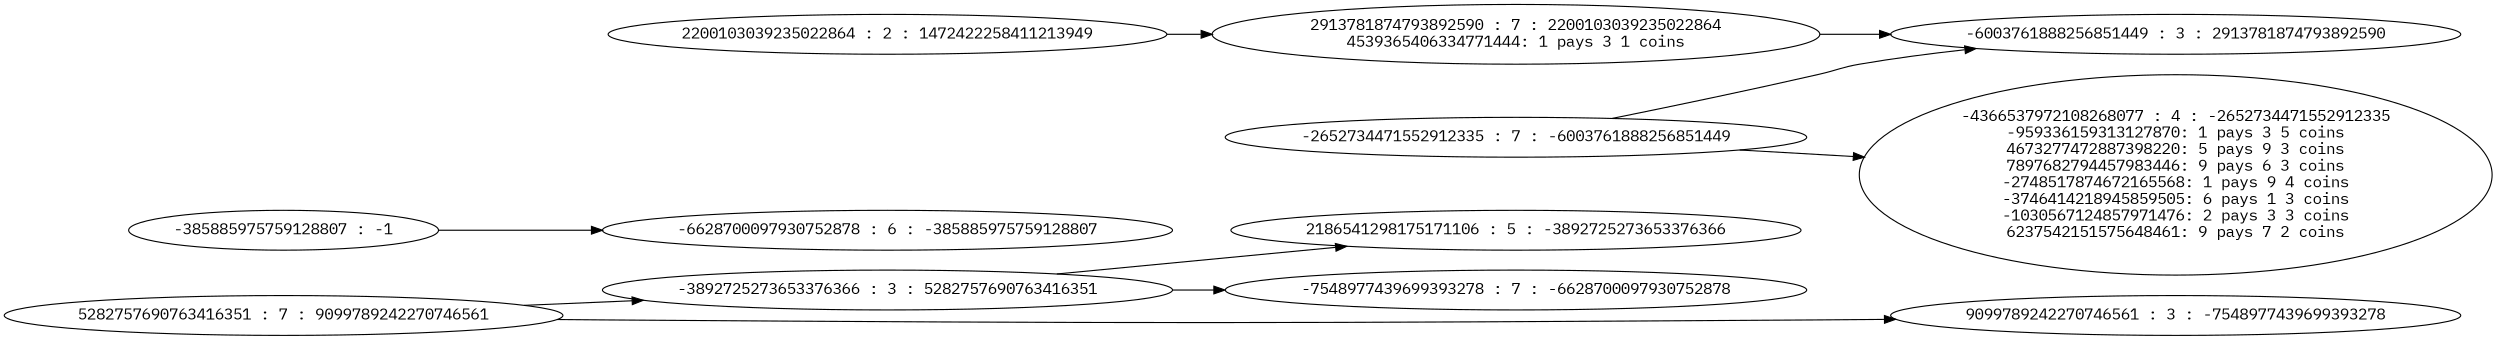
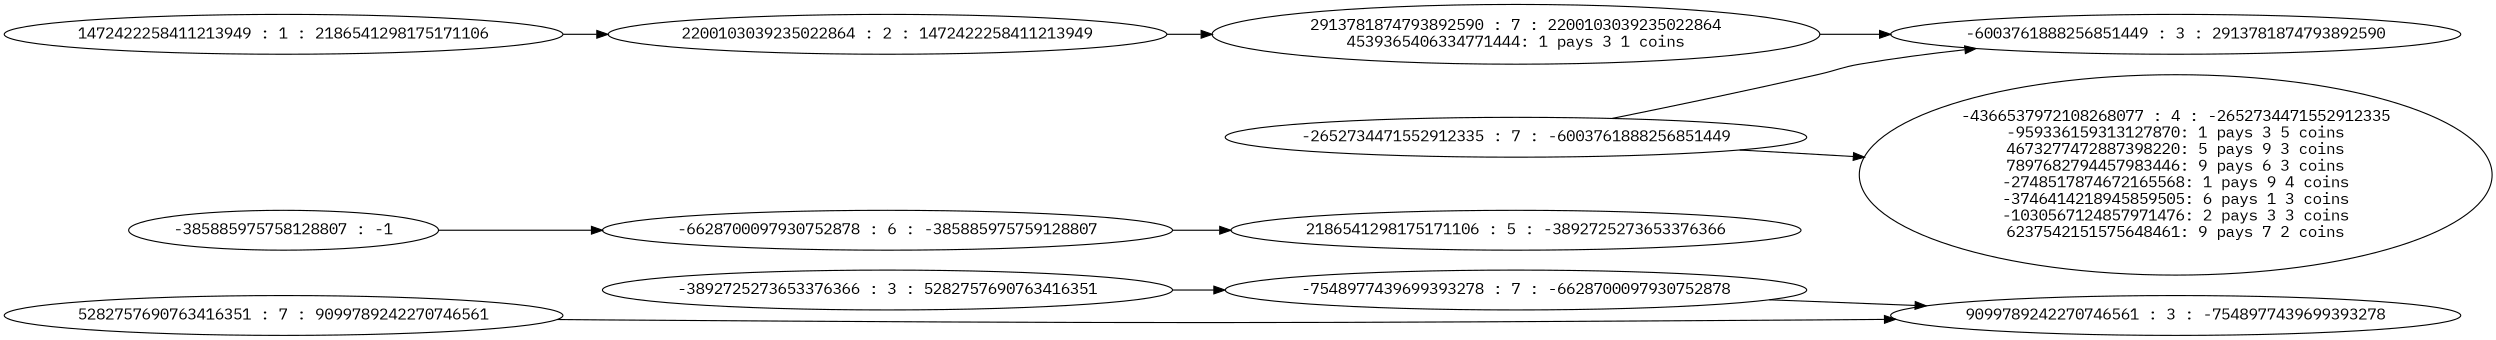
none -> (284, 34)
(284, 230) -> (284, 230)
(1196, 261) -> (1196, 230)
(578, 303) -> none
none -> (1842, 303)
